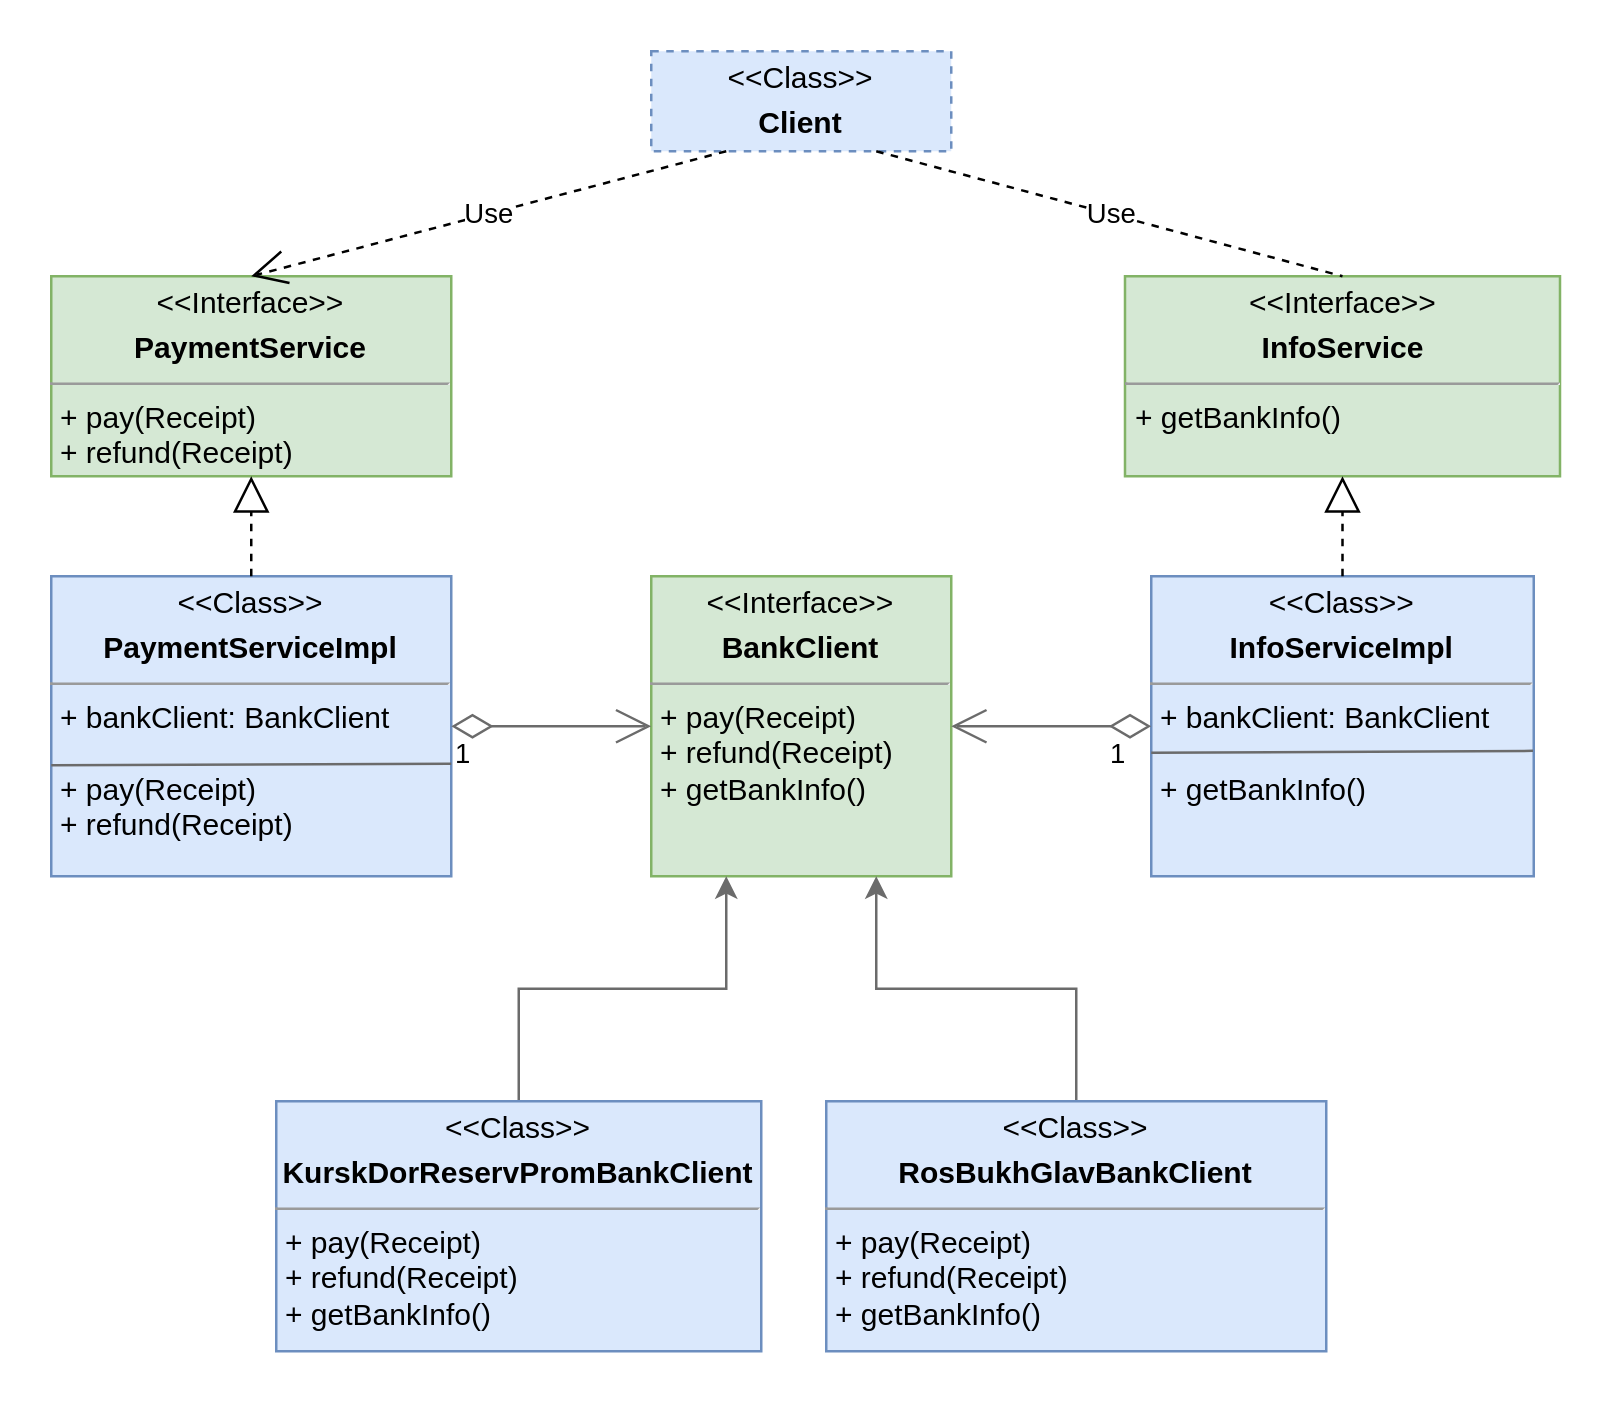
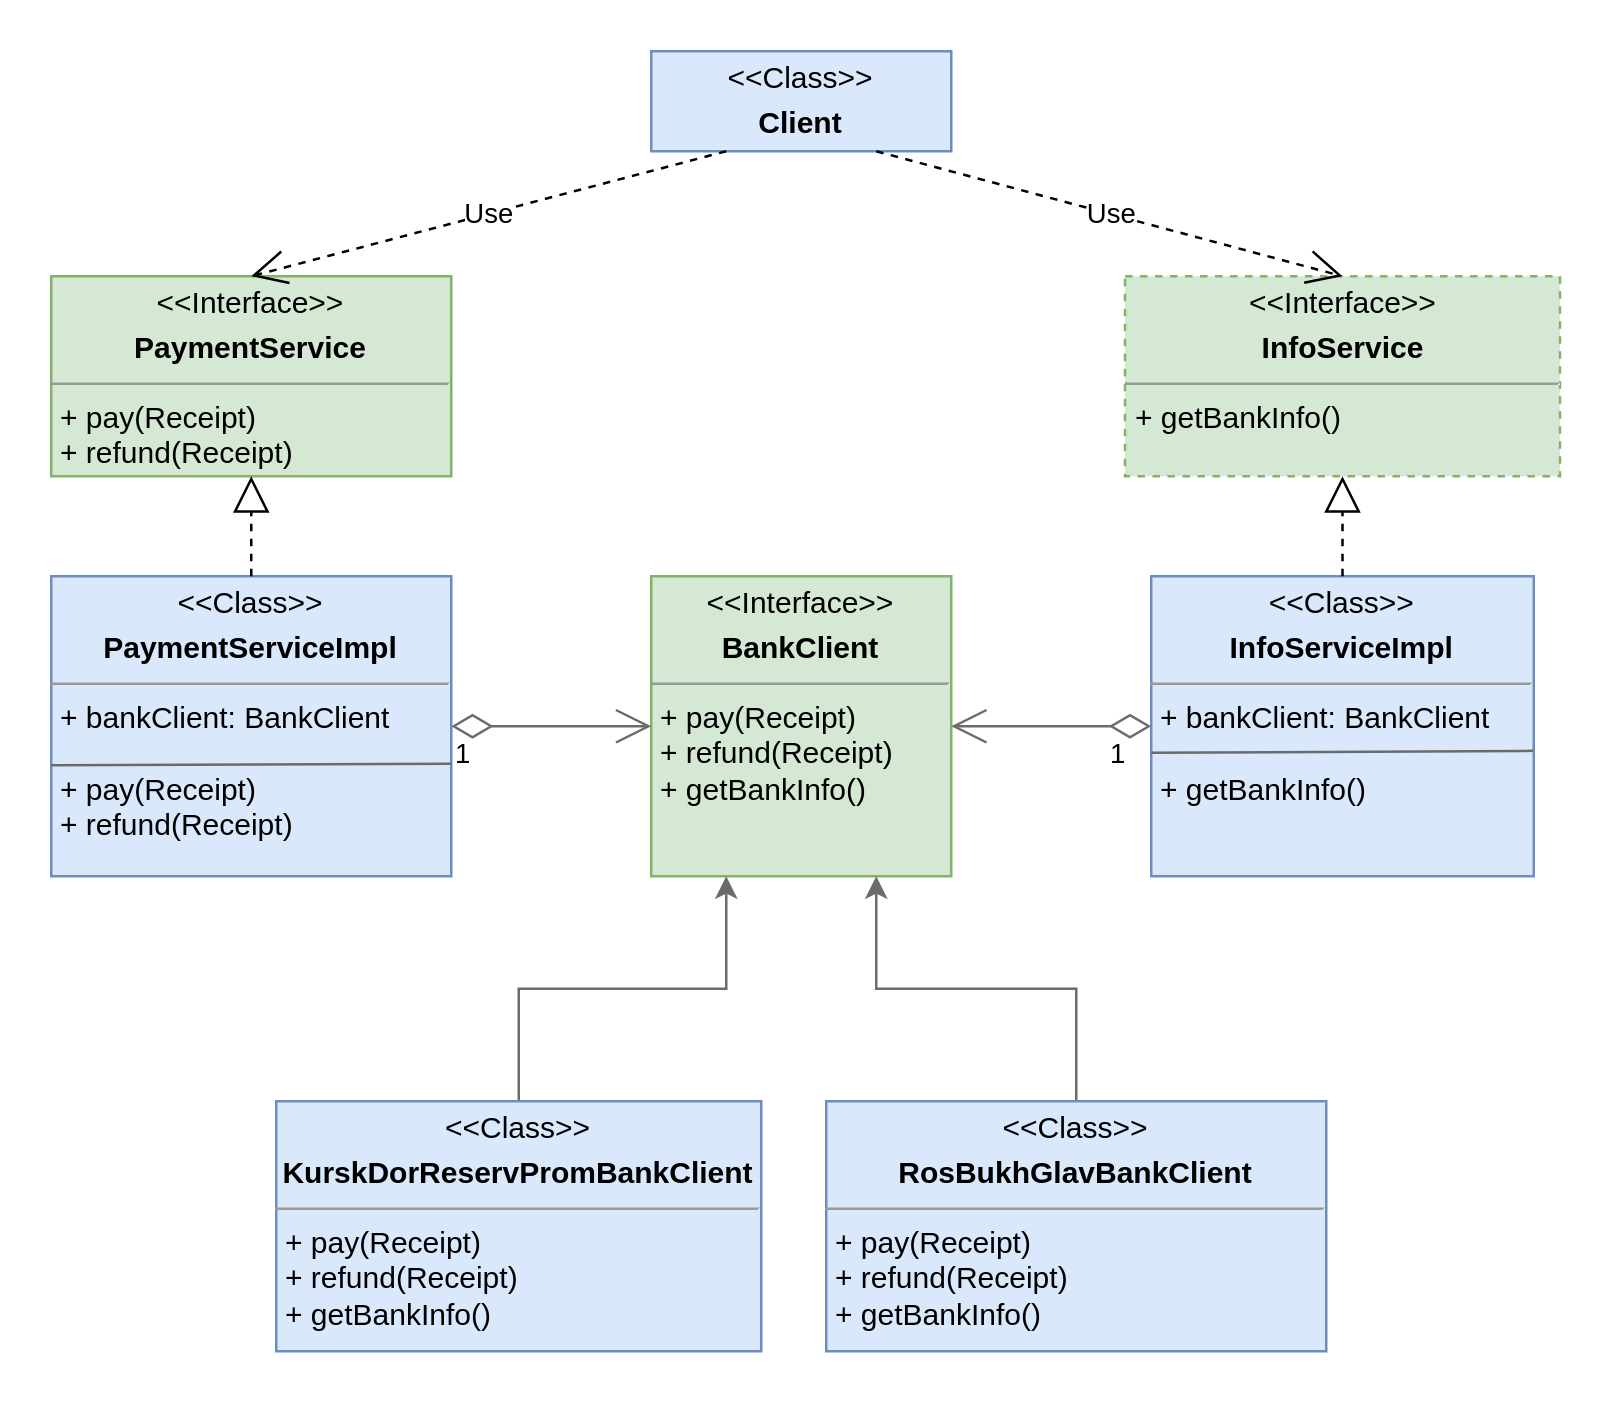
(801, 101) -> (801, 101)
(1336, 274) -> (1333, 274)
(1343, 376) -> (1343, 376)
